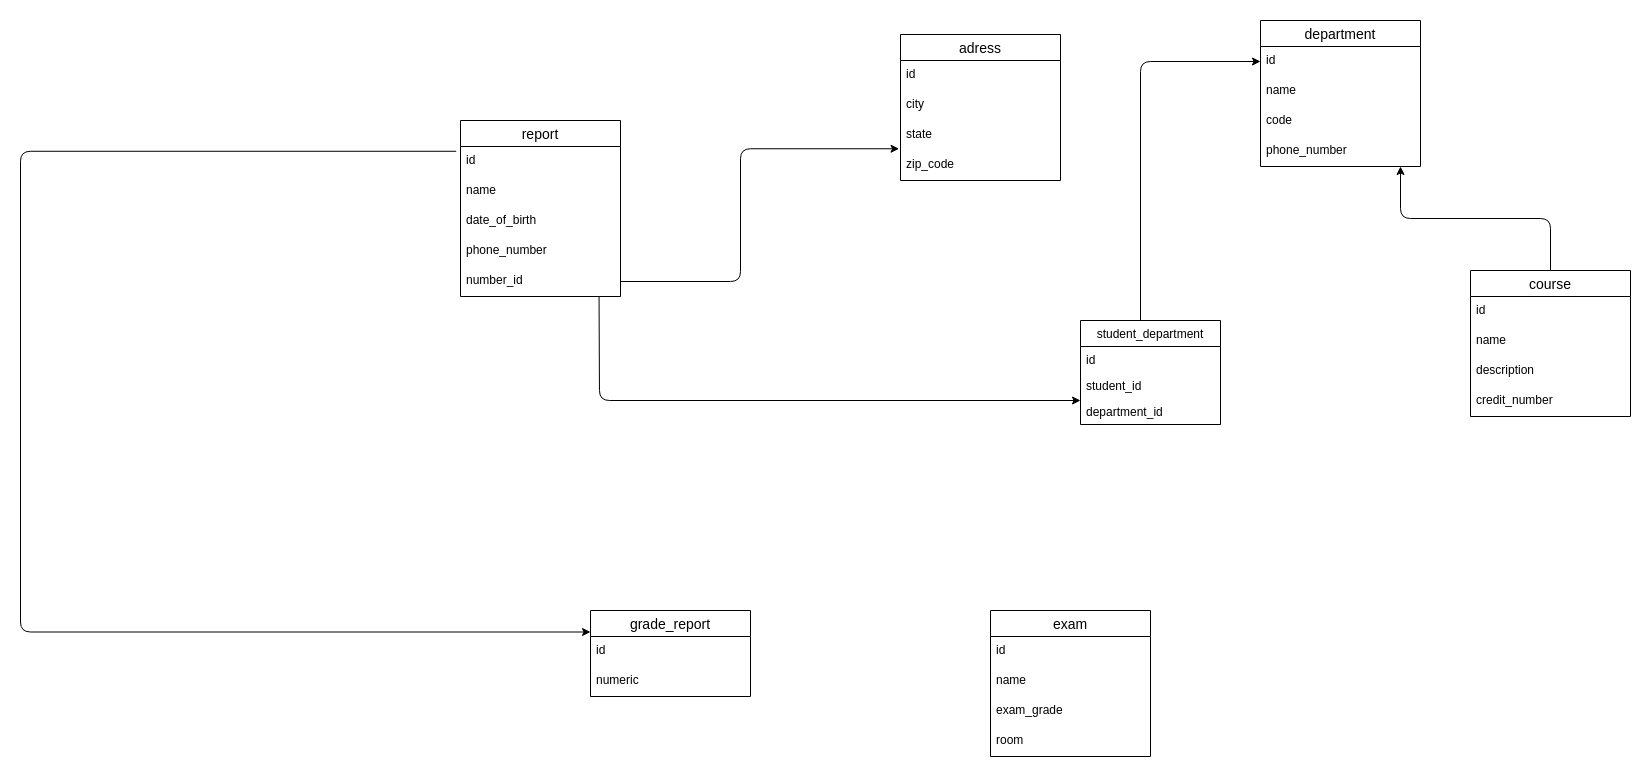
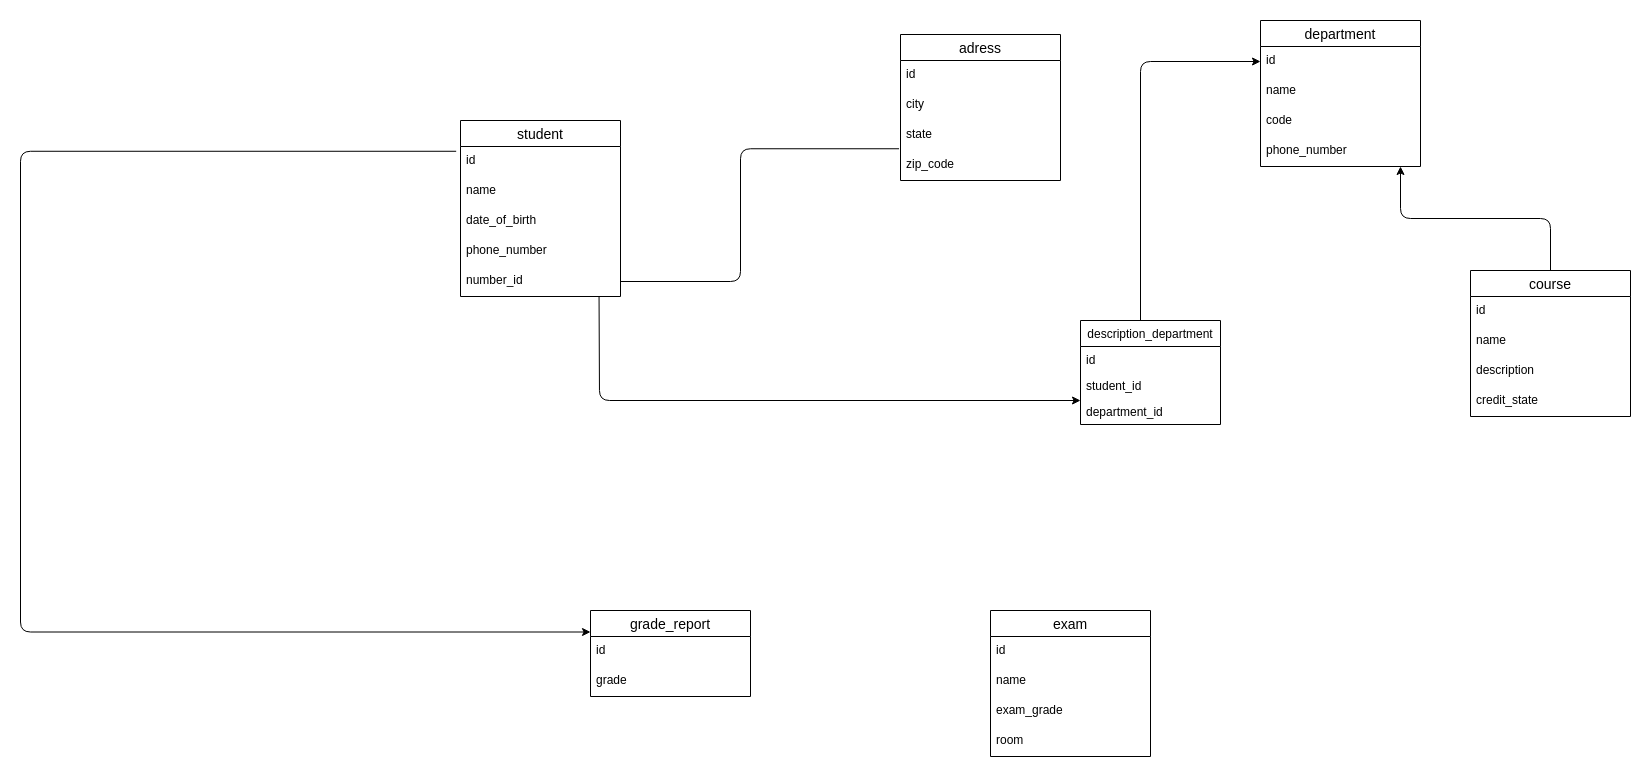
(540, 134) -> (540, 134)
(891, 149) -> (893, 149)
(1150, 334) -> (1150, 334)
(1518, 400) -> (1515, 400)
(618, 680) -> (613, 680)
